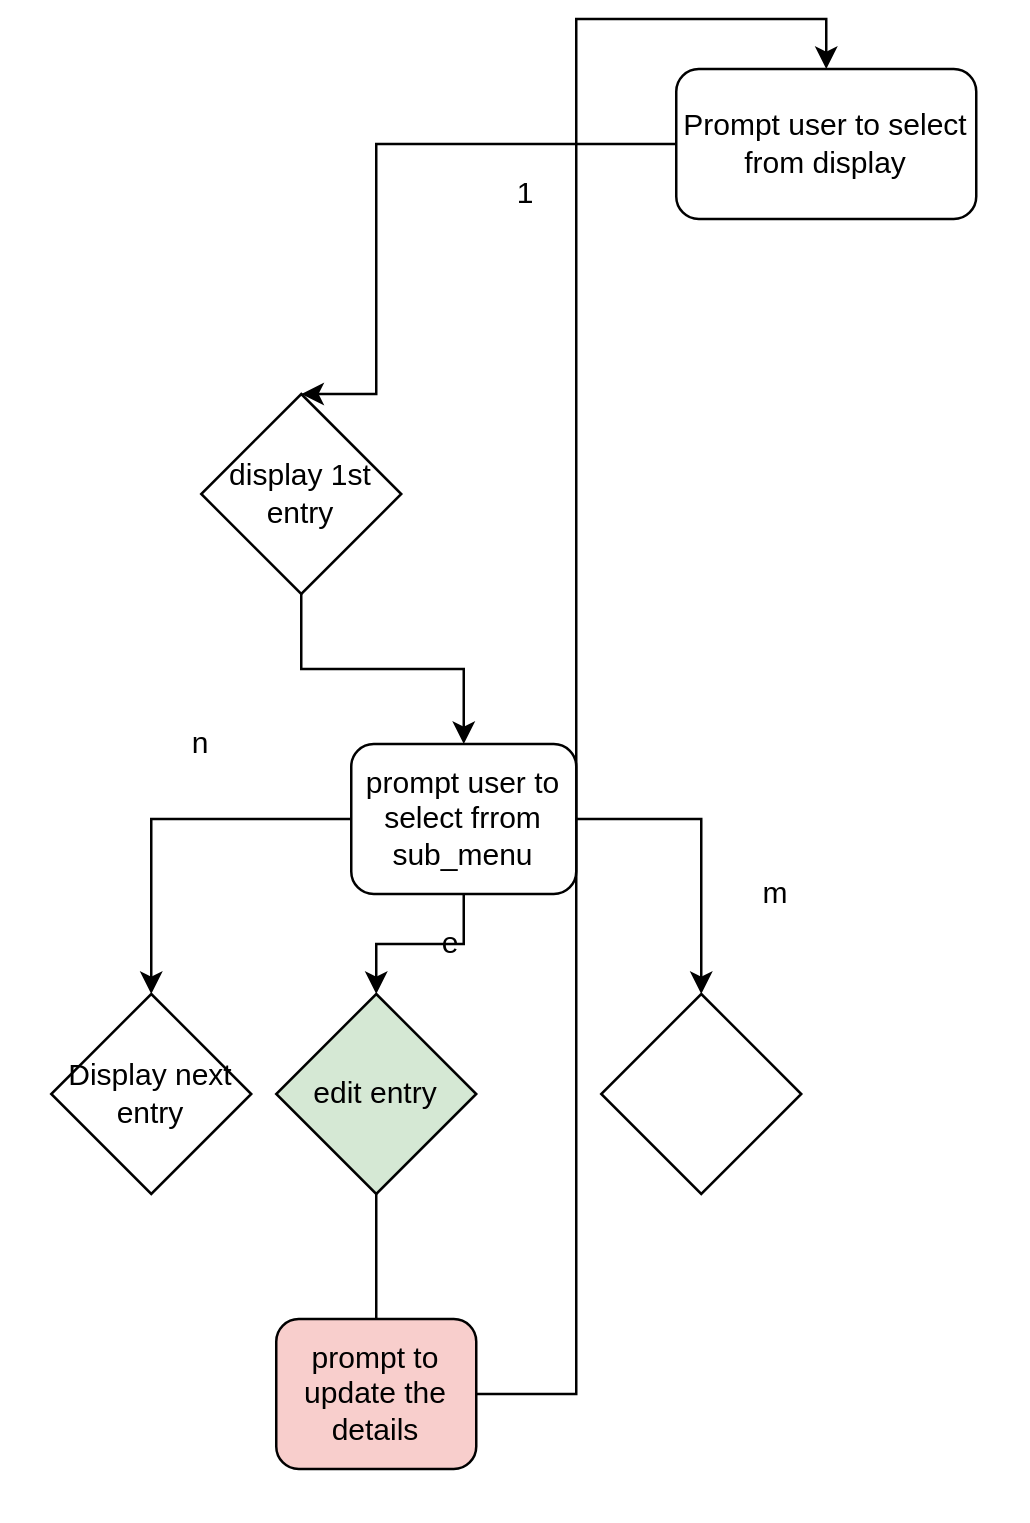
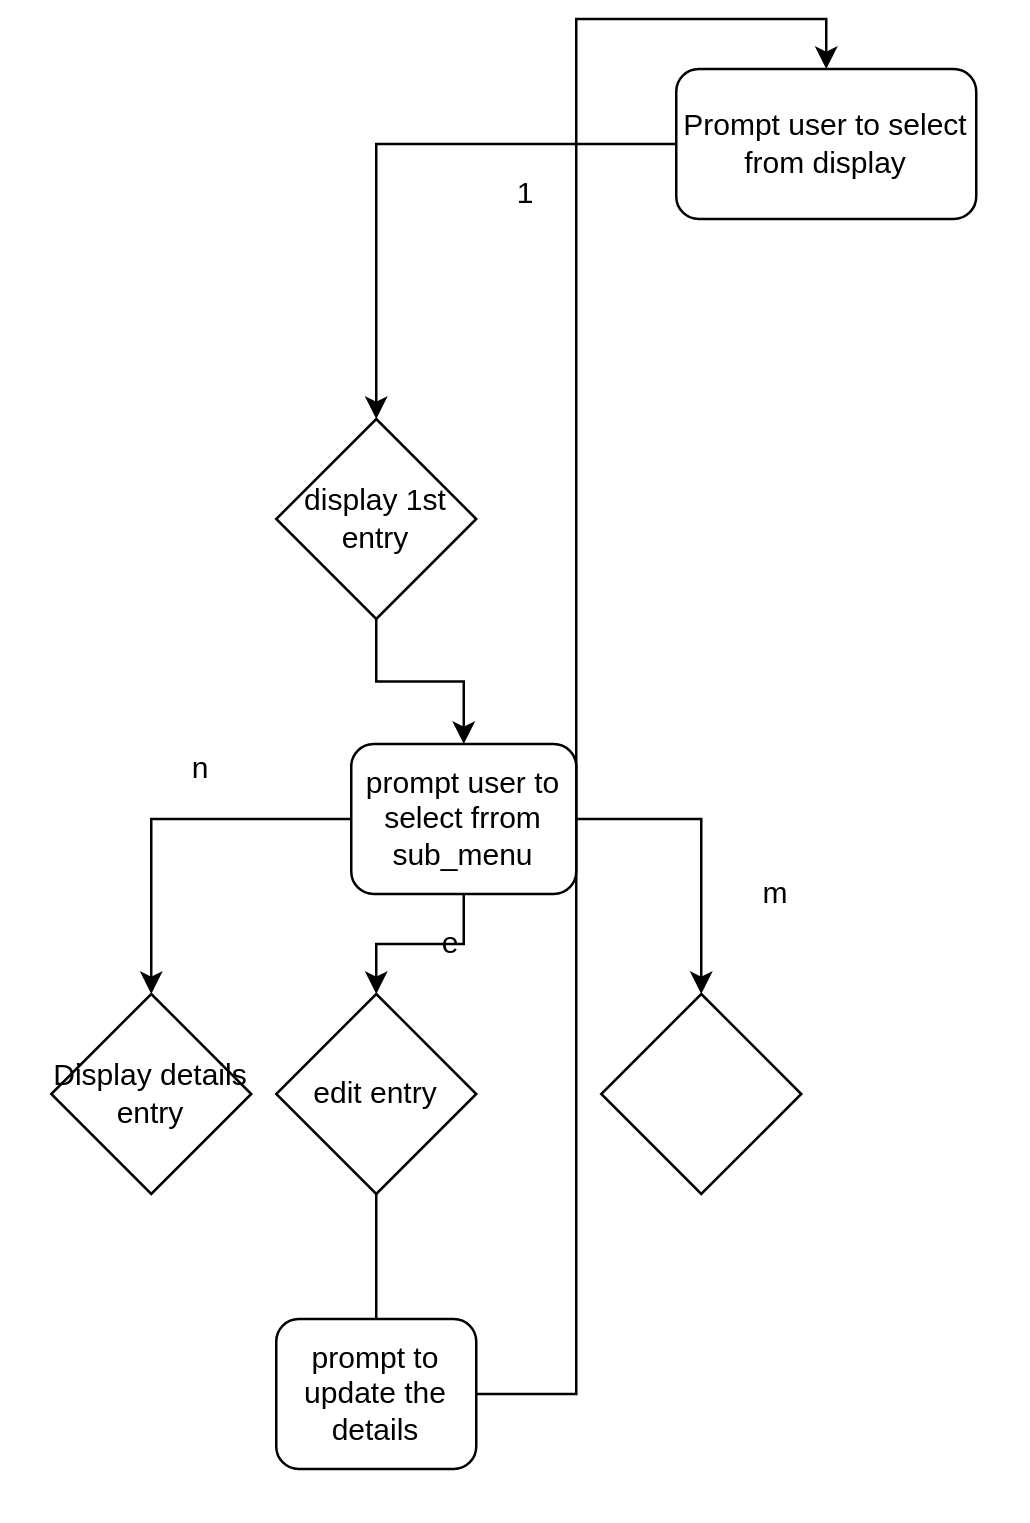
(301, 494) -> (376, 519)
(201, 744) -> (201, 769)
(151, 1094) -> (151, 1094)
(376, 1094) -> (376, 1094)
(376, 1394) -> (376, 1394)
